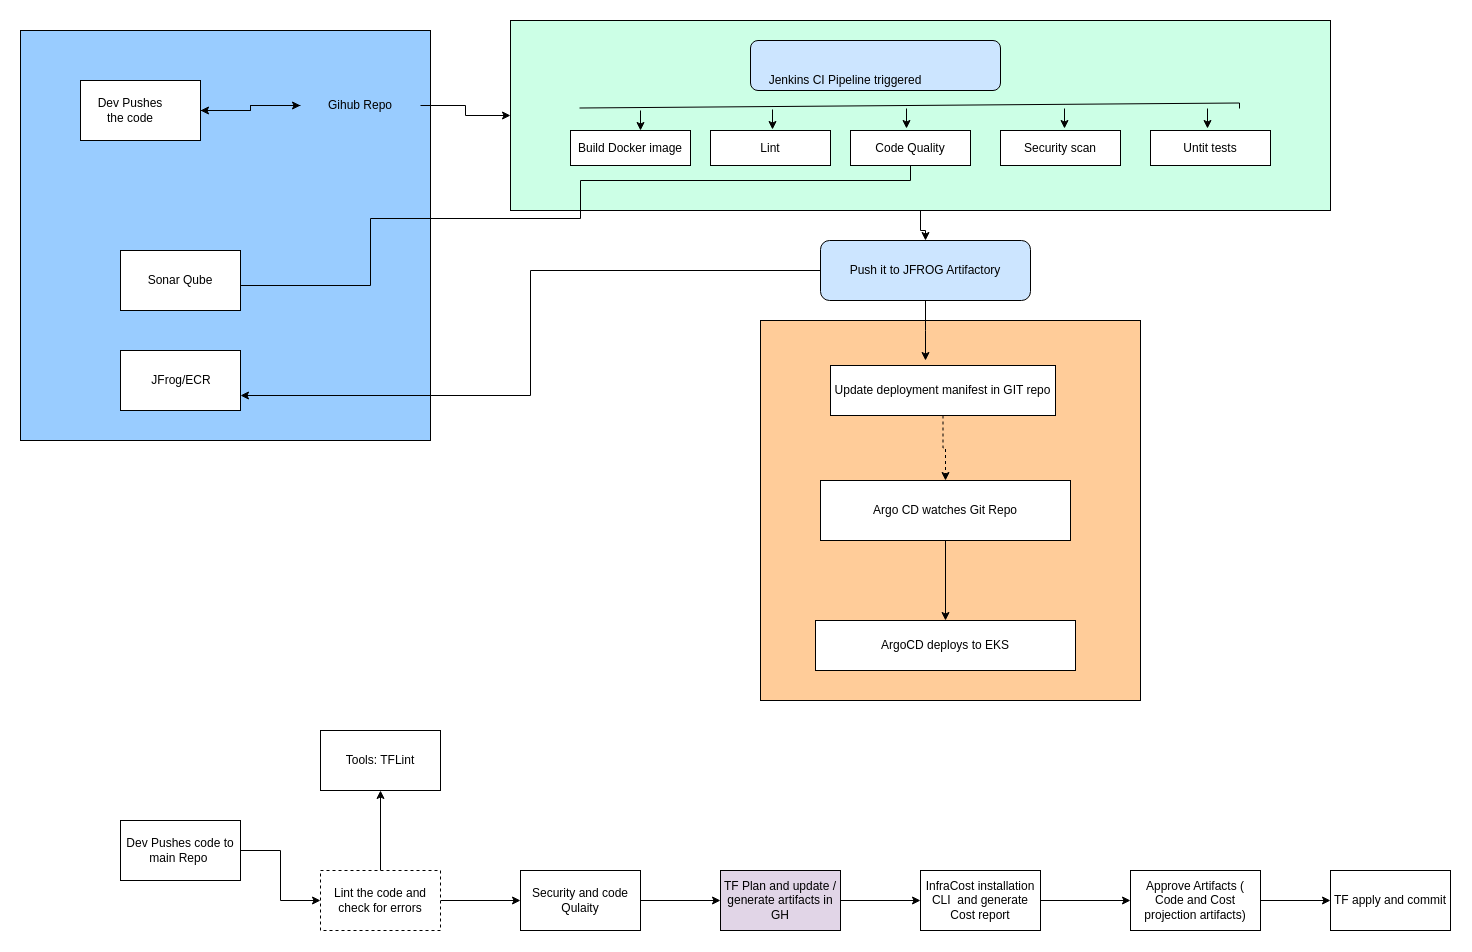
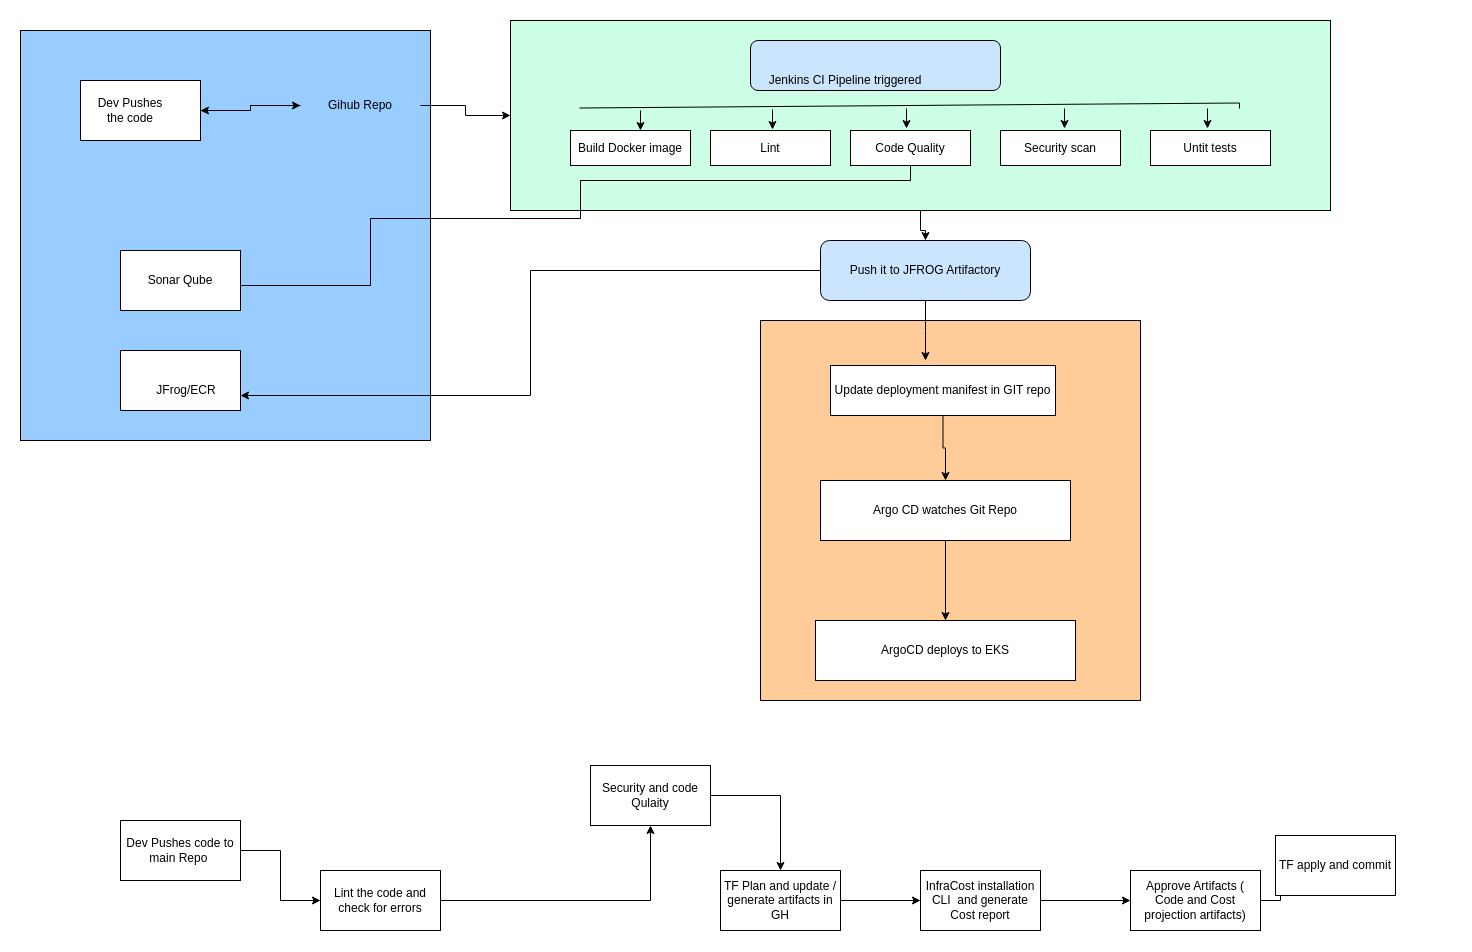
(182, 381) -> (187, 391)
(943, 446) -> (943, 446)
(946, 646) -> (946, 651)
(381, 761) -> none
(381, 834) -> none
(381, 901) -> (381, 901)
(581, 901) -> (651, 796)
(781, 901) -> (781, 901)
(1391, 901) -> (1336, 866)
